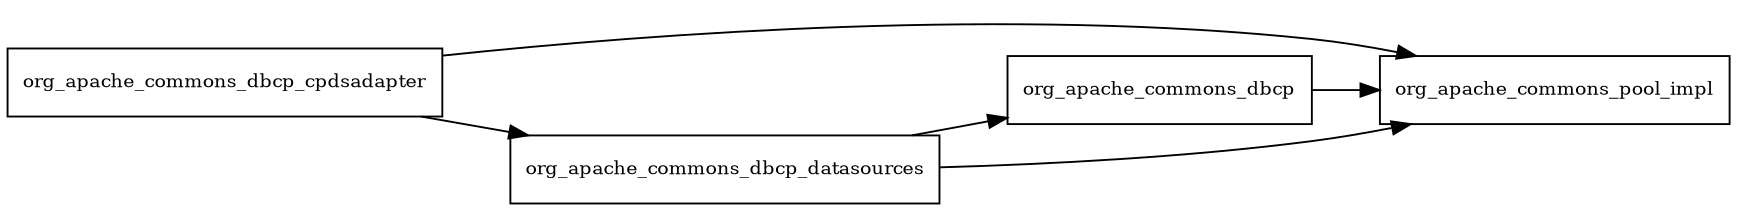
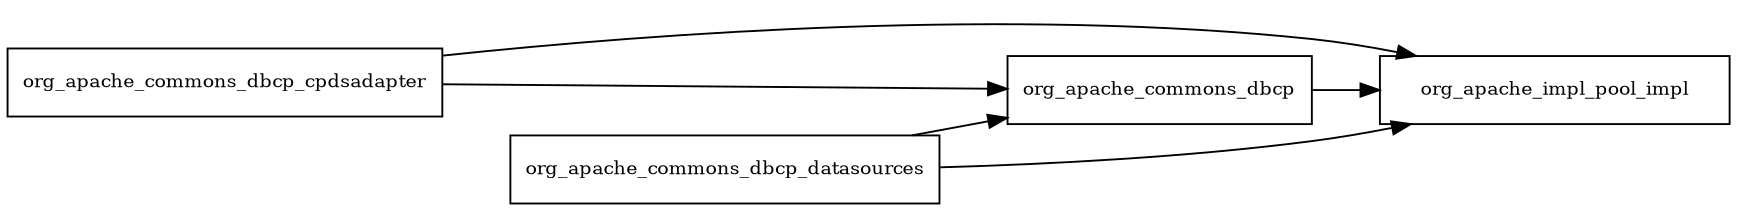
(1555, 90) -> (1555, 90)
(465, 124) -> (715, 86)
